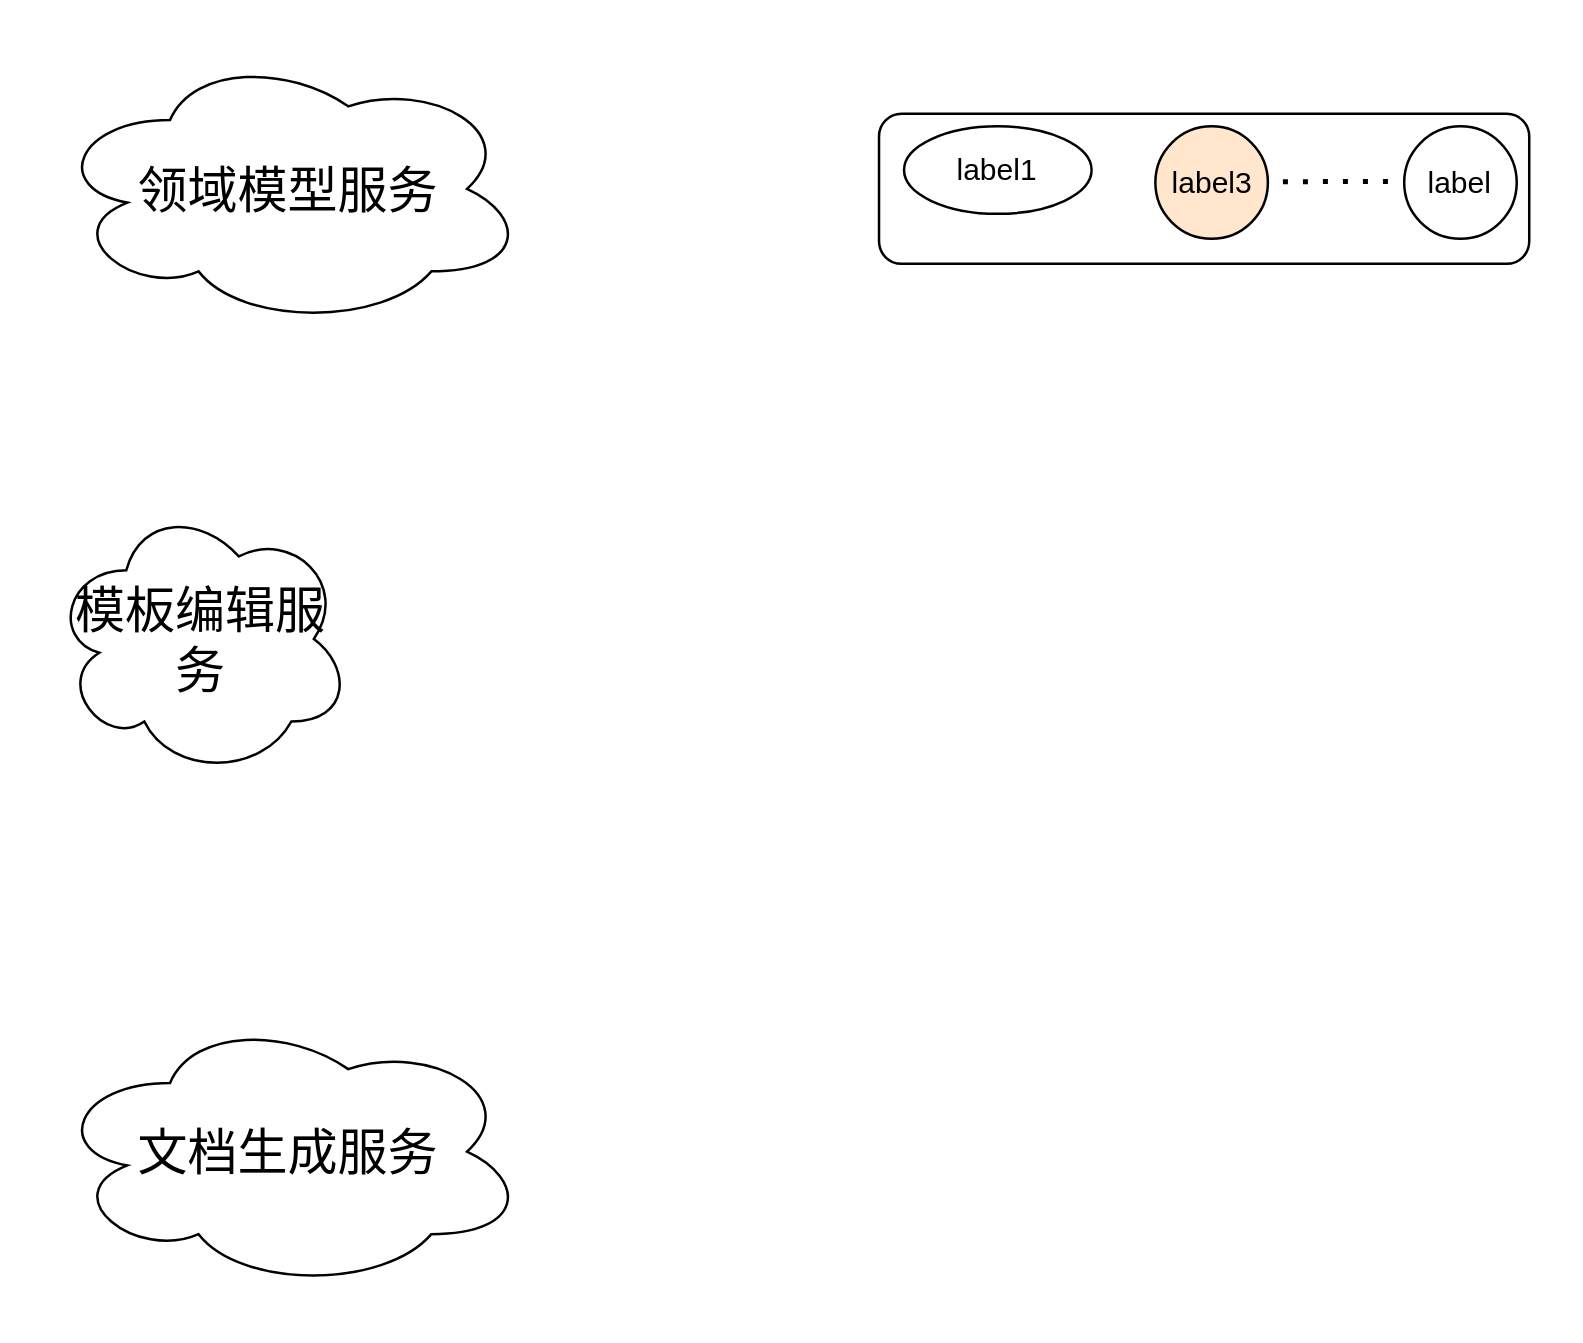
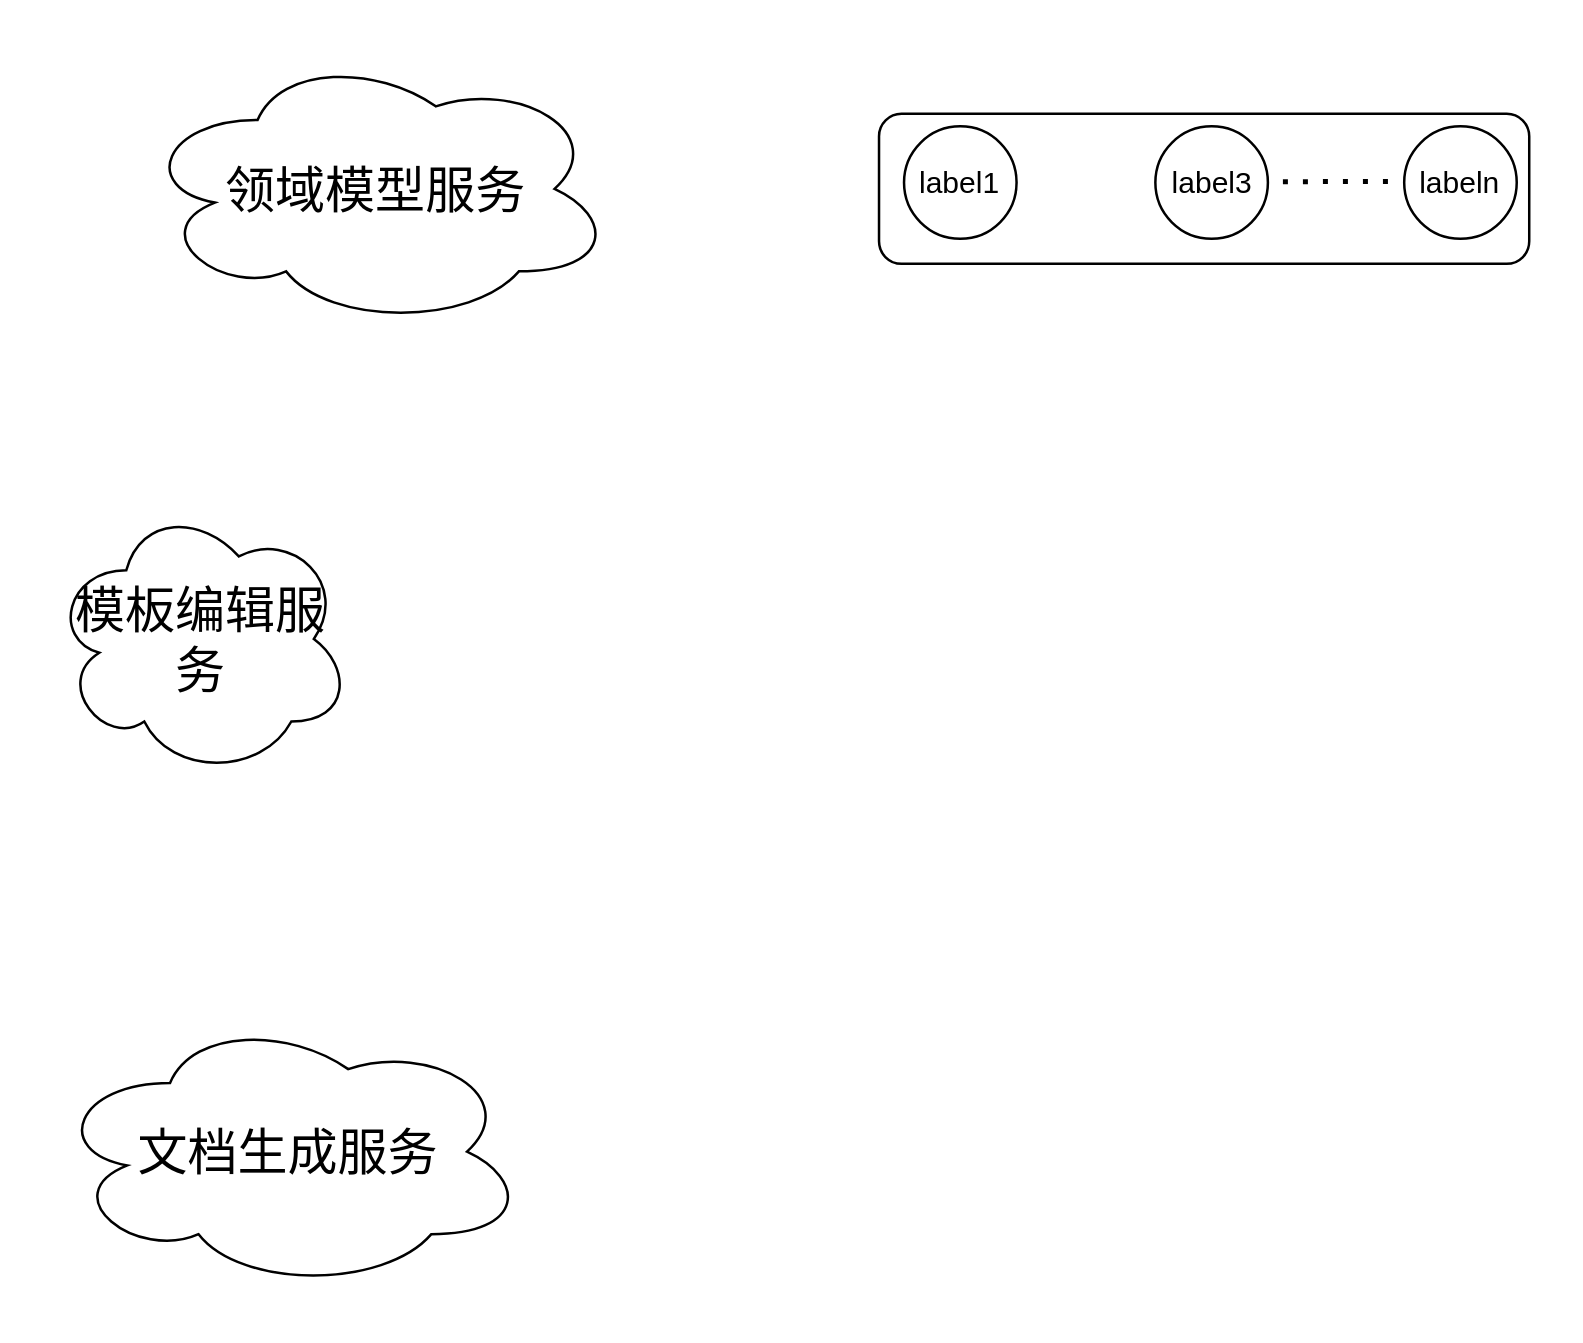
(998, 170) -> (960, 183)
(1211, 183) -> (1211, 183)
(1460, 184) -> (1460, 184)
(289, 189) -> (376, 189)
